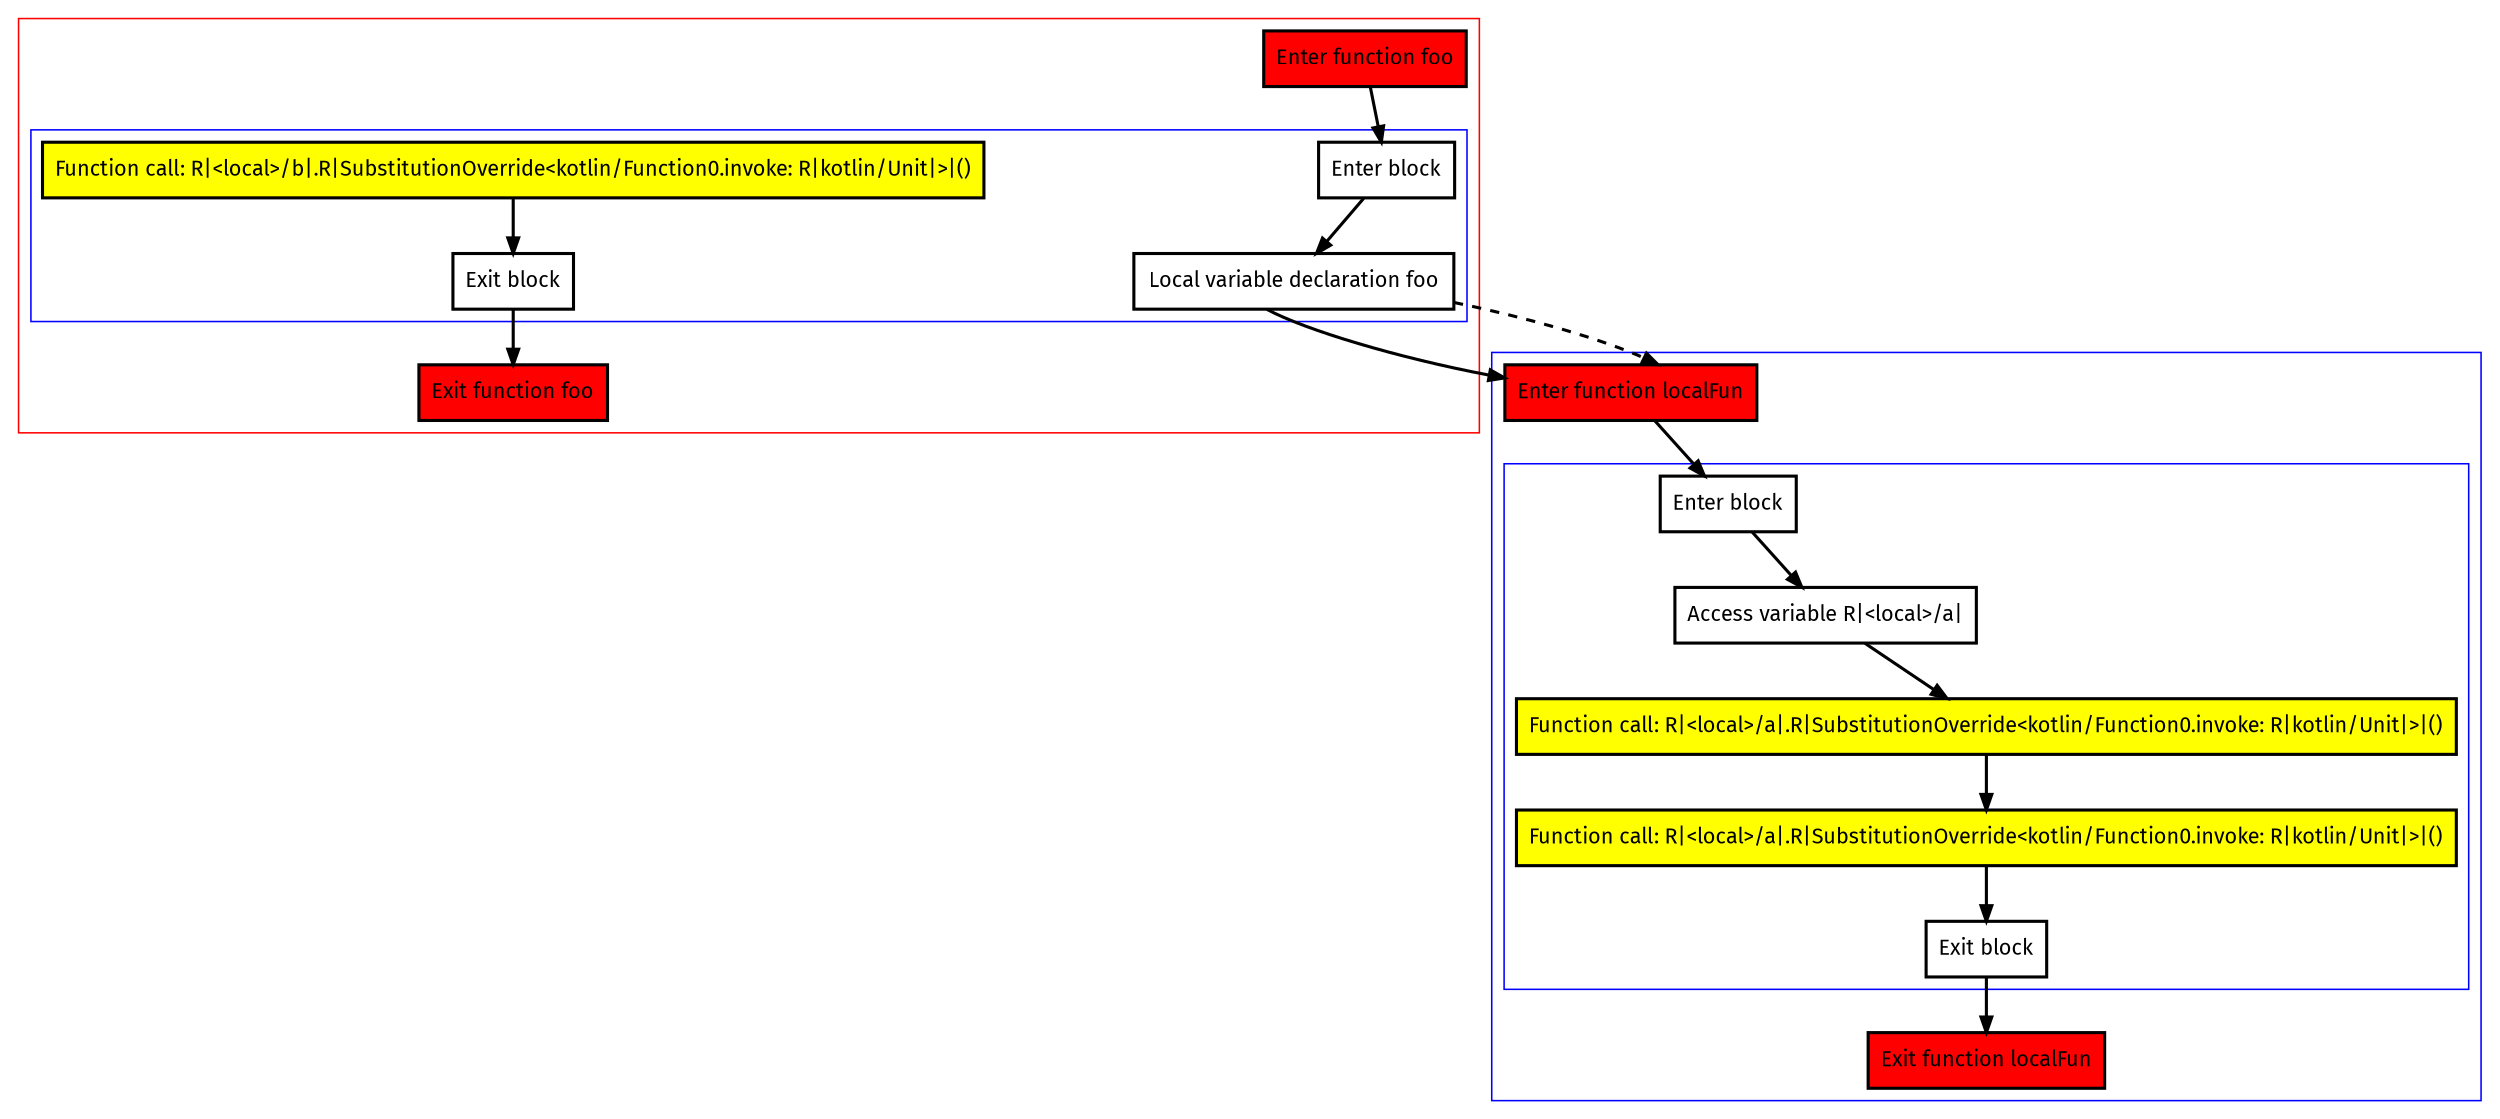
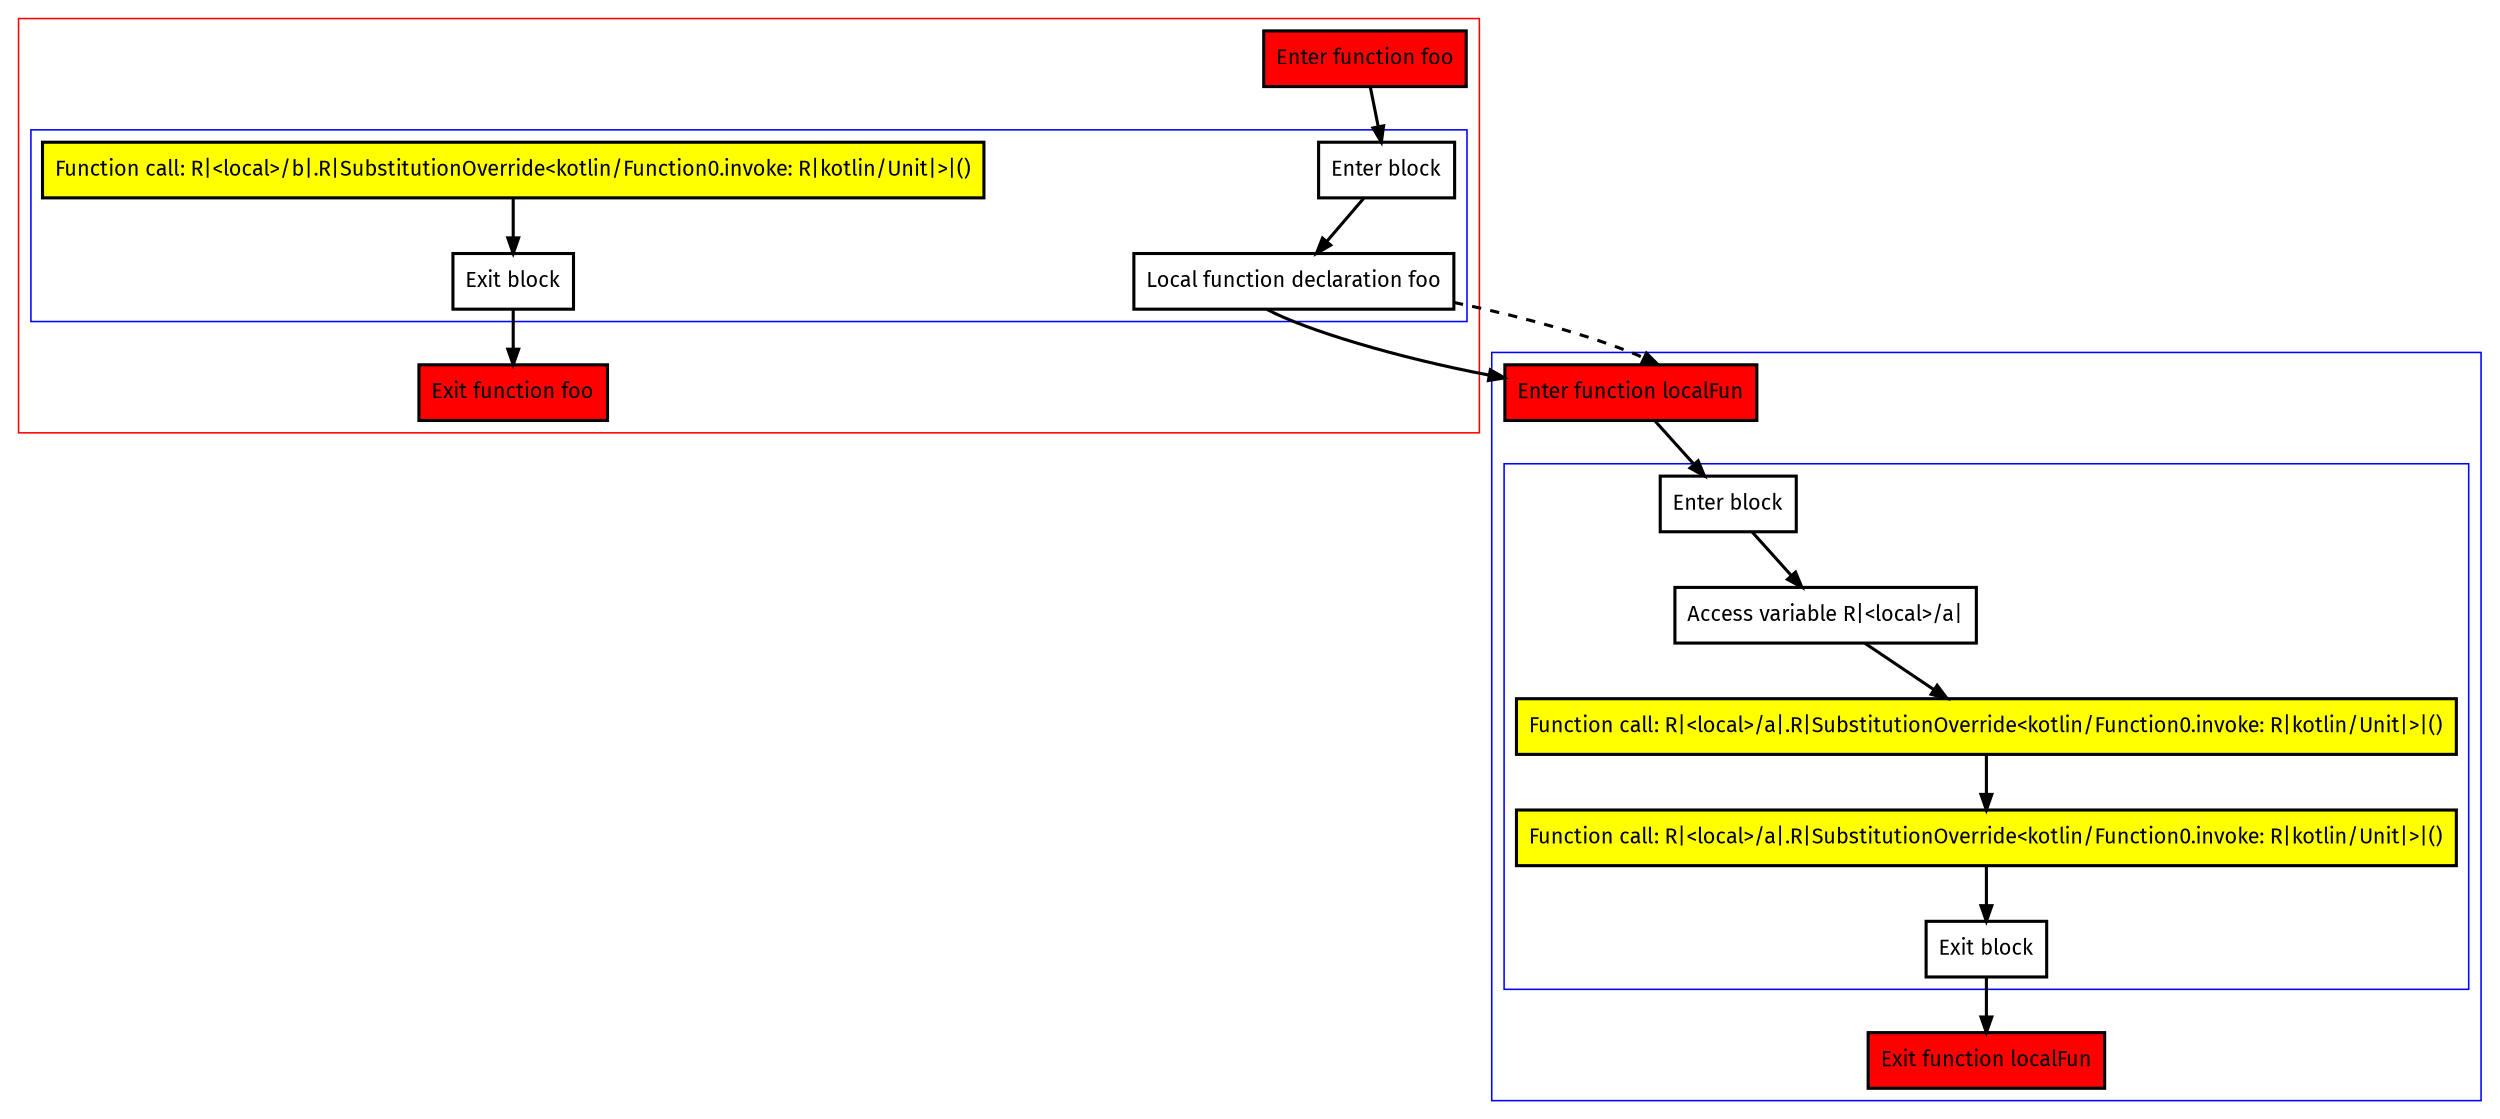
(1294, 281) -> (1294, 281)
